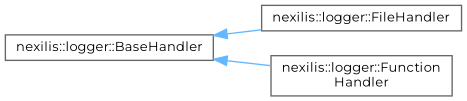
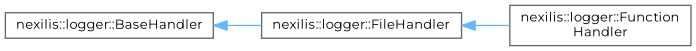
(249, 63) -> (492, 25)
